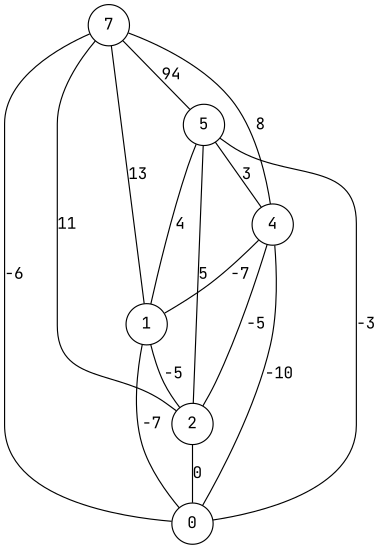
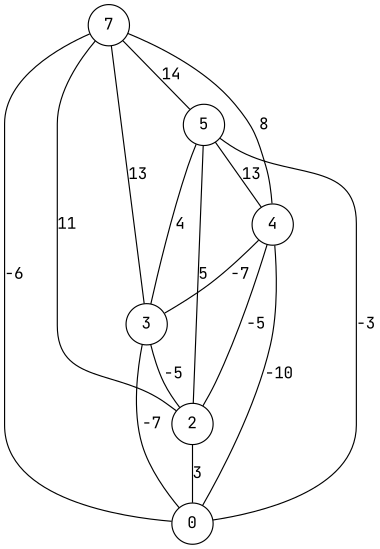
(171, 75) -> (171, 75)
(247, 175) -> (252, 175)
(147, 324) -> (147, 324)
(198, 474) -> (198, 474)
